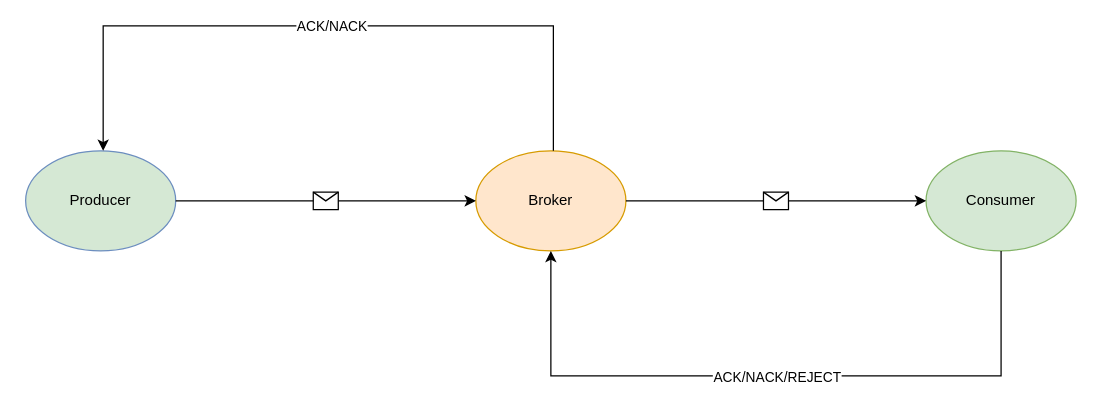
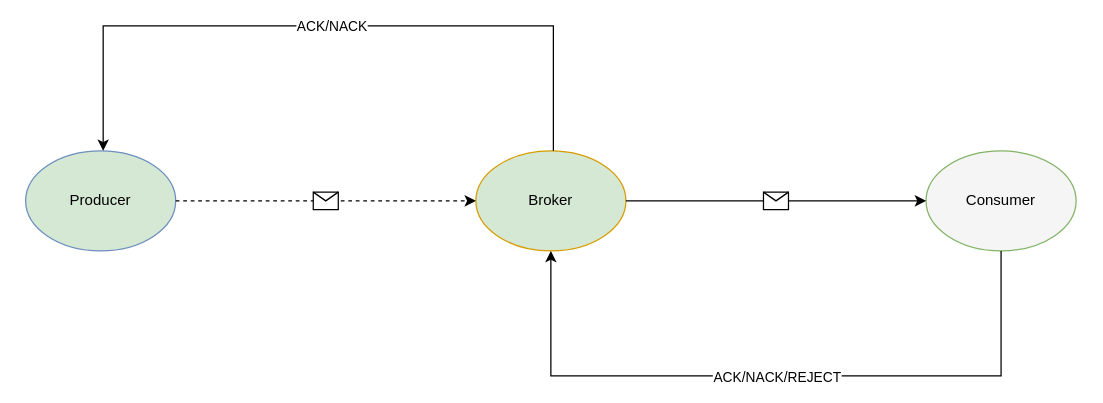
(244, 201) -> (244, 201)
(551, 201) -> (551, 201)
(1001, 201) -> (1001, 201)
